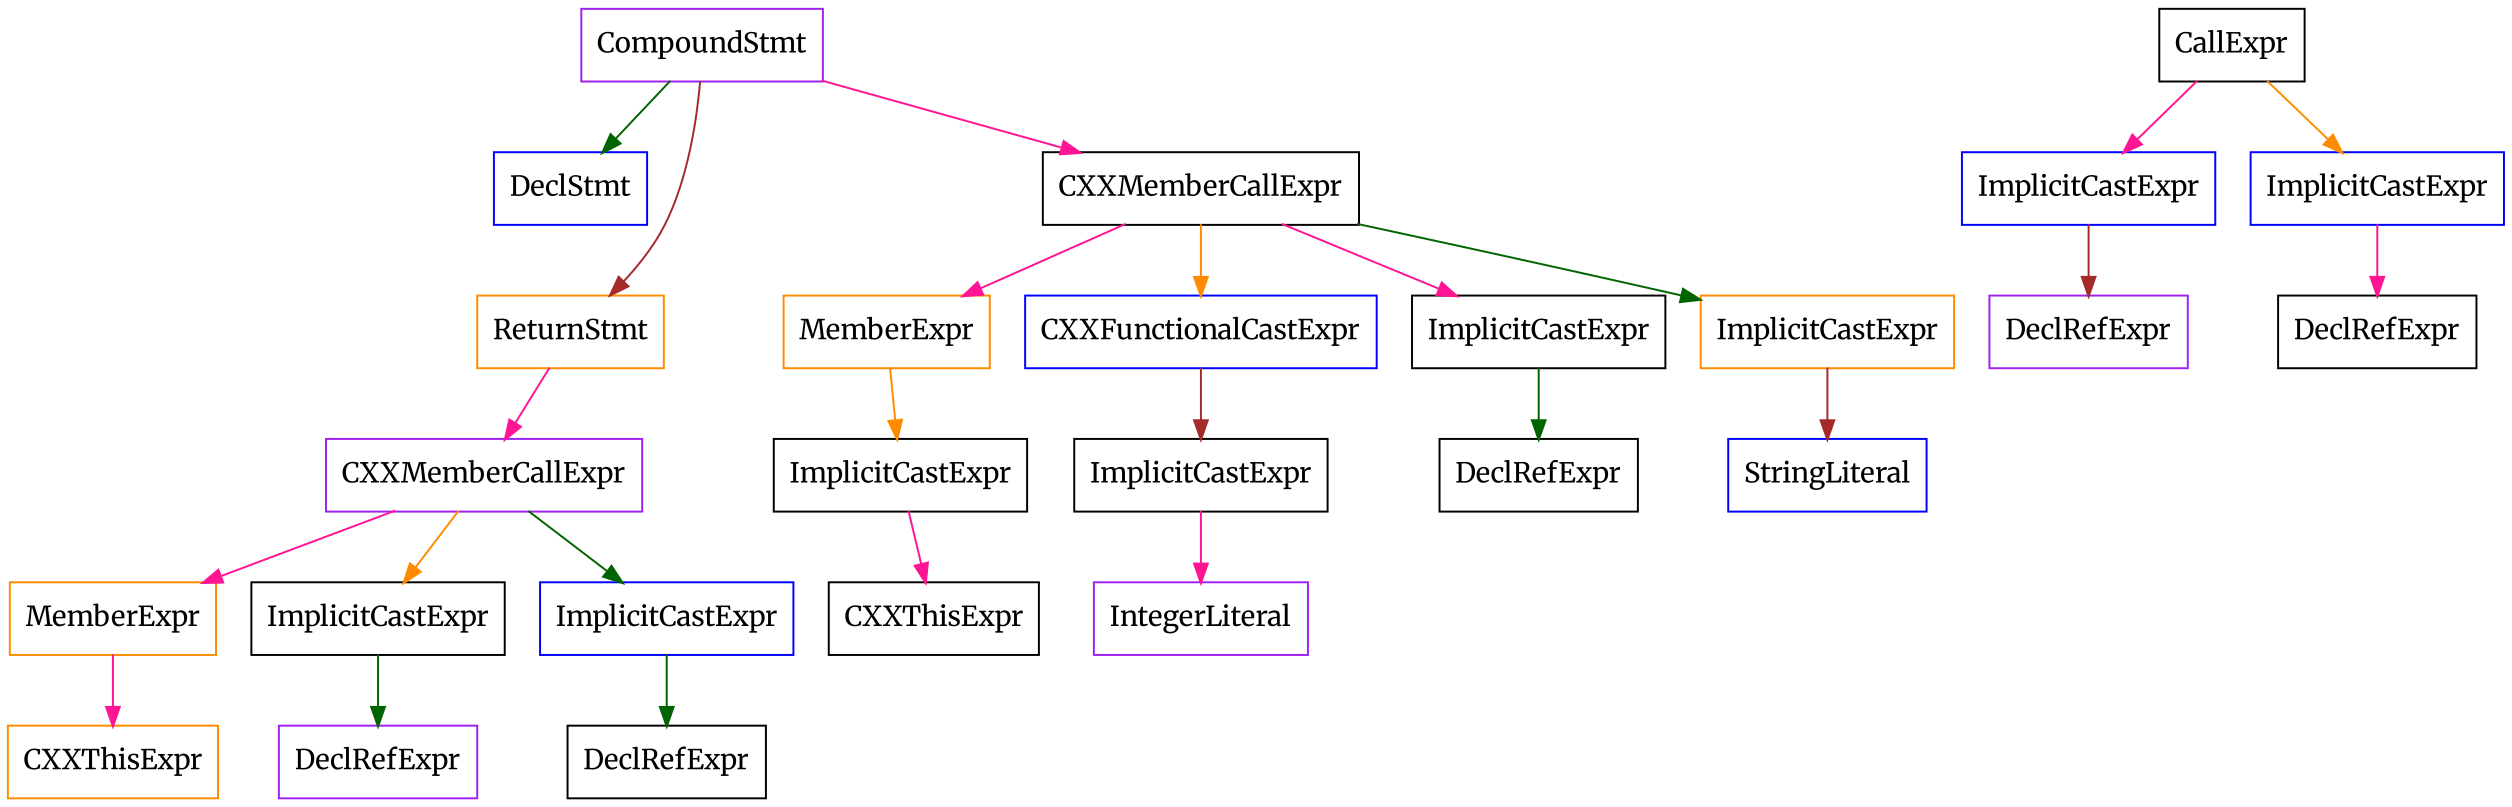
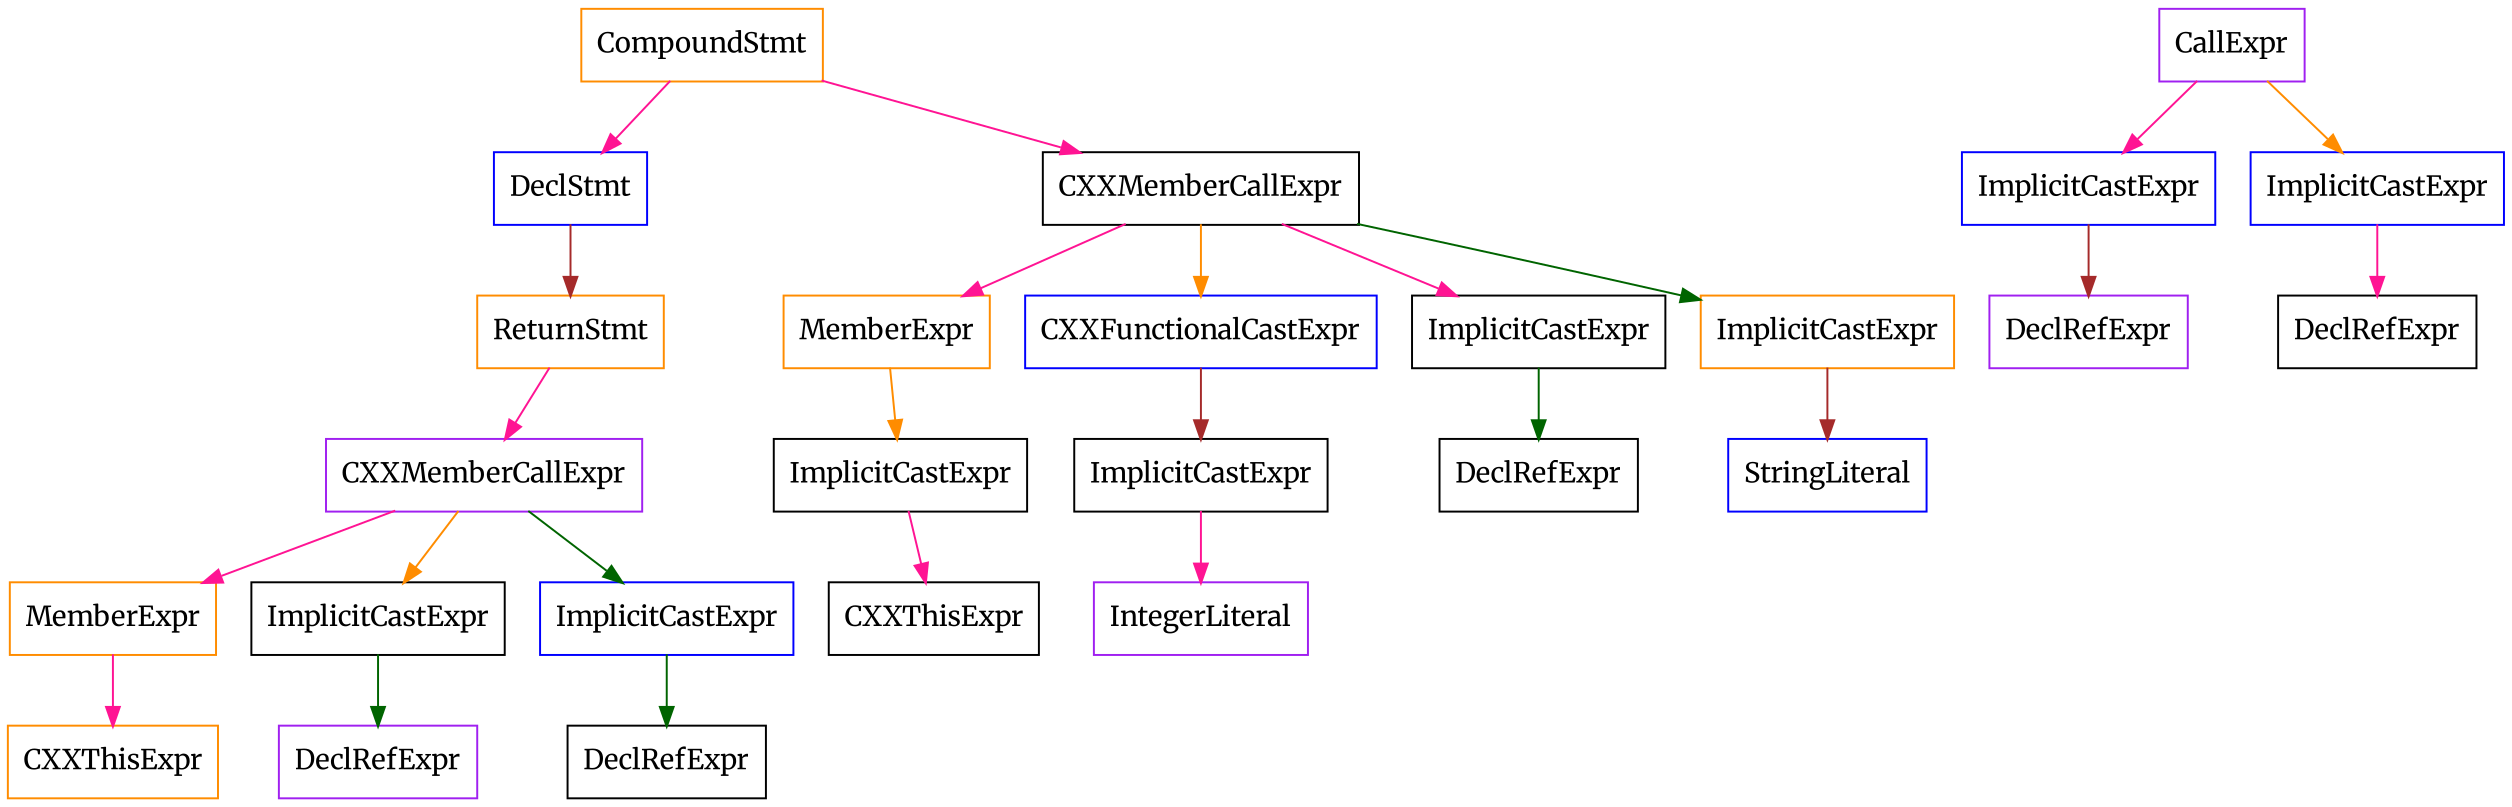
(702, 45) -> (702, 45)
(2232, 45) -> (2232, 45)
(643, 110) -> (643, 110)
(680, 188) -> (571, 251)
